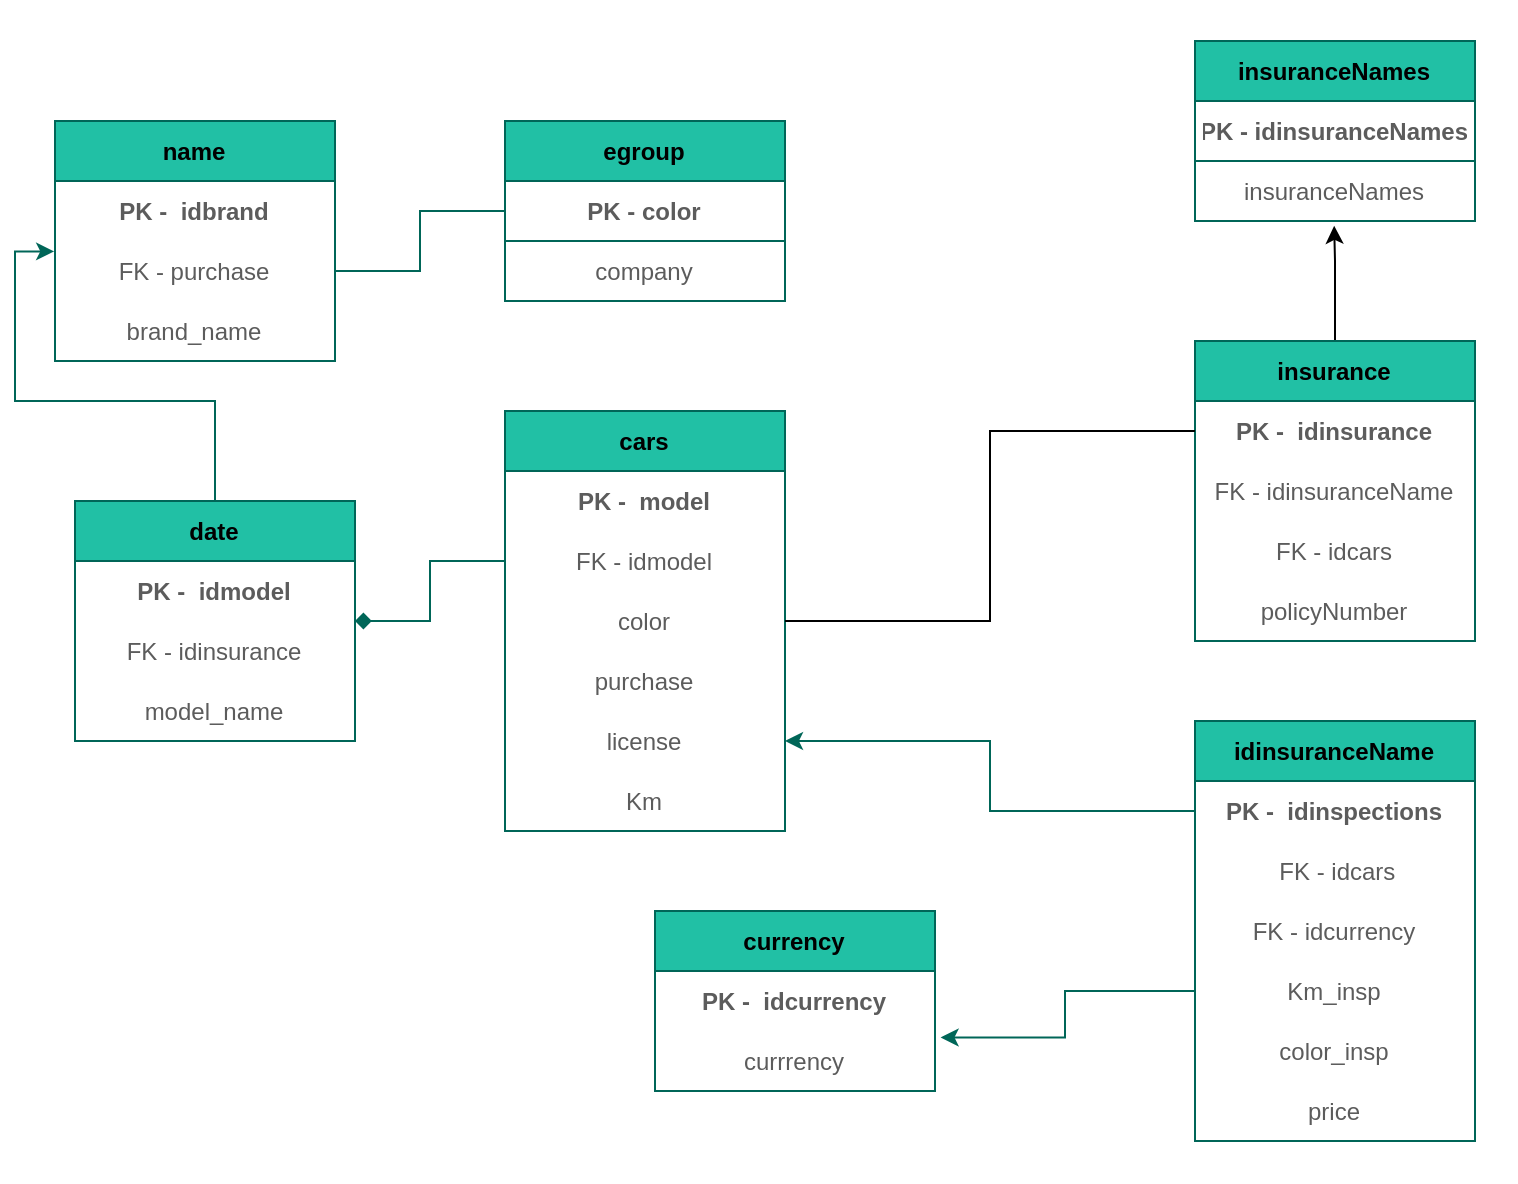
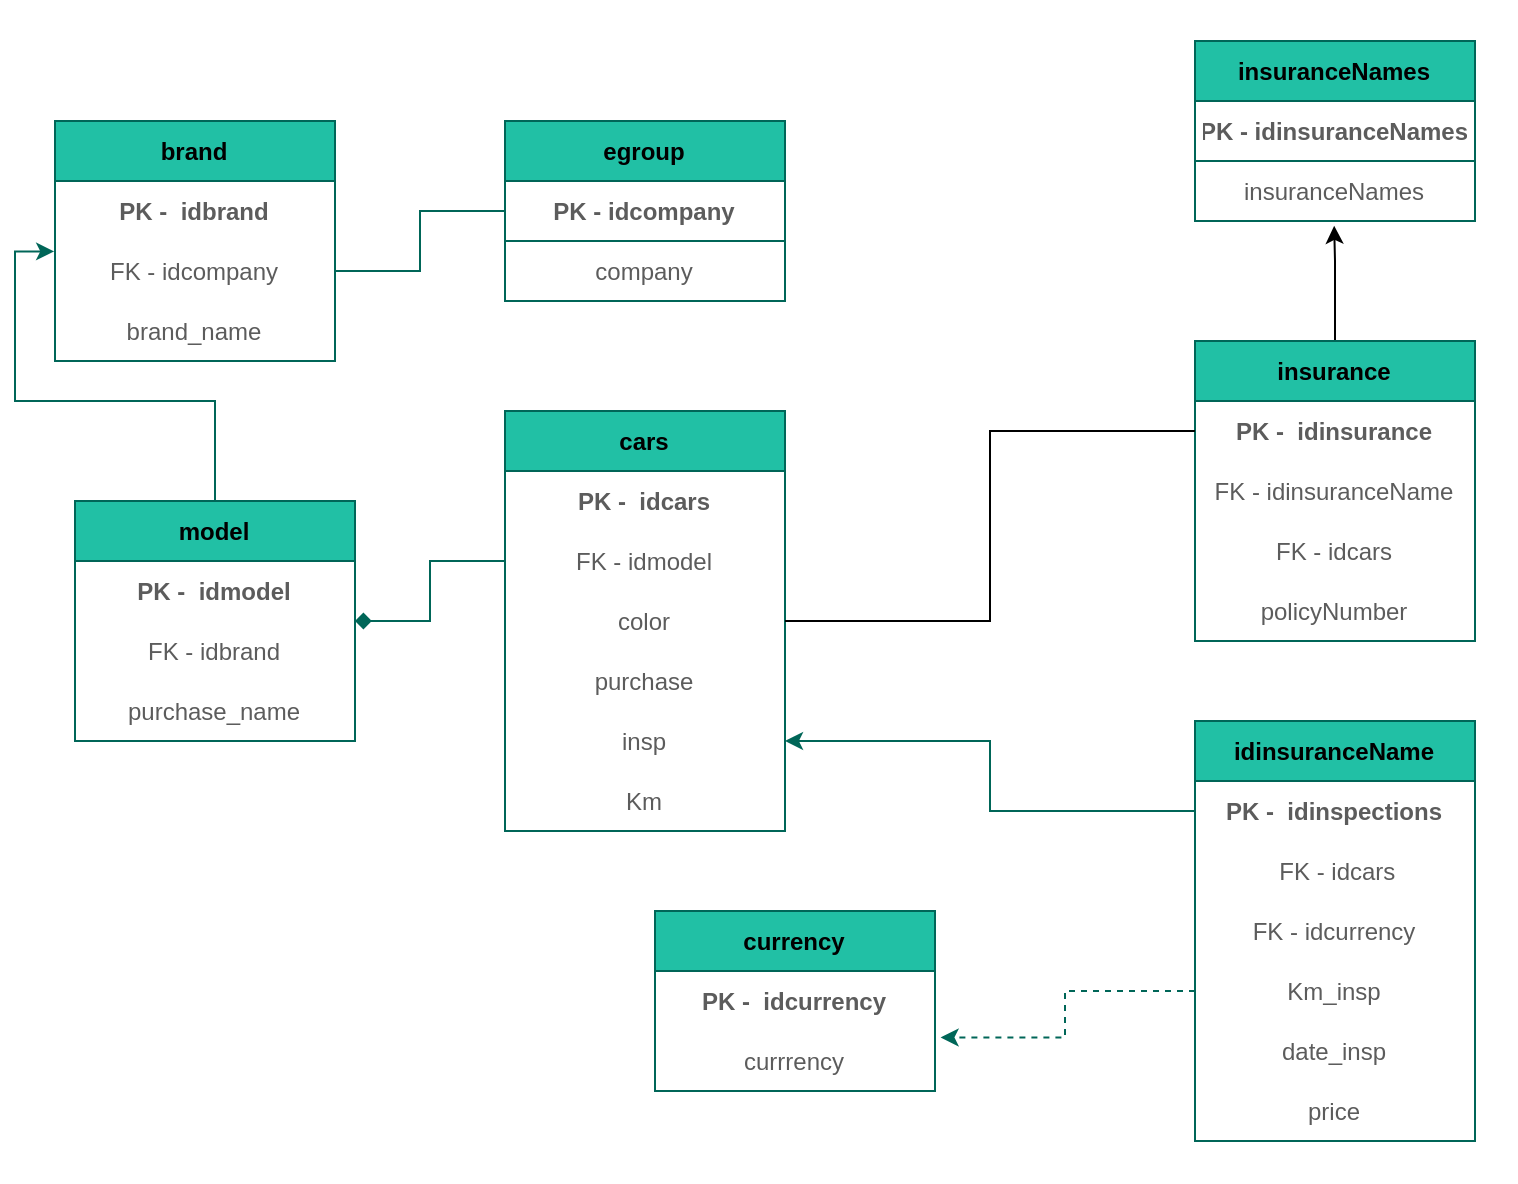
(194, 152) -> (194, 152)
(644, 212) -> (644, 212)
(194, 272) -> (194, 272)
(644, 502) -> (644, 502)
(214, 532) -> (214, 532)
(214, 652) -> (214, 652)
(214, 712) -> (214, 712)
(644, 742) -> (644, 742)
(1065, 1006) -> (1065, 1006)
(1334, 1052) -> (1334, 1052)
